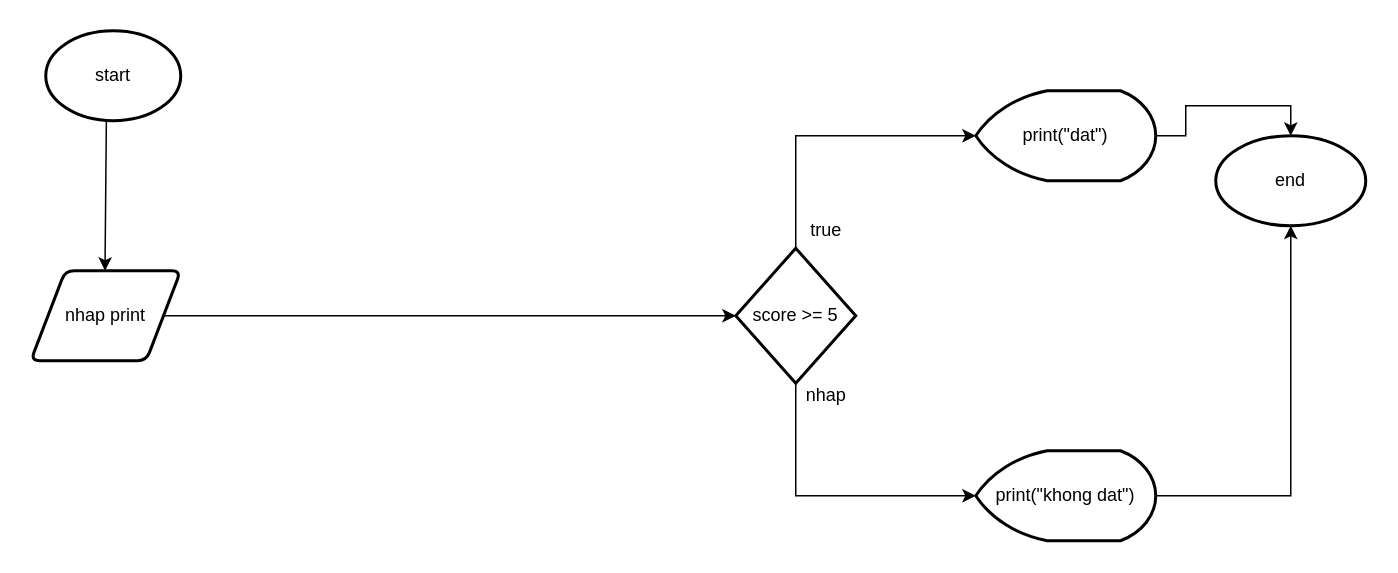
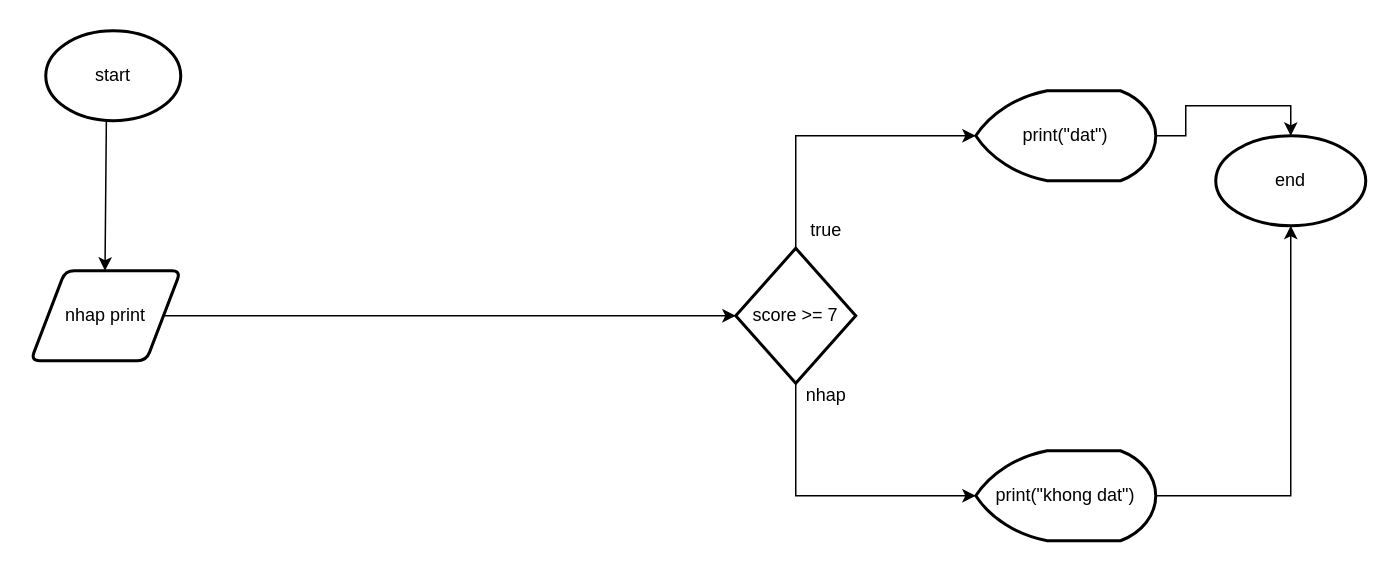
(796, 316) -> (796, 316)
